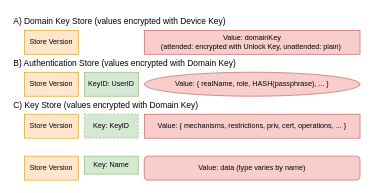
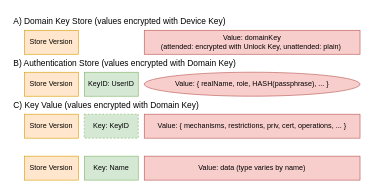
(113, 105) -> (112, 105)
(111, 165) -> (111, 168)
(252, 168) -> (252, 168)
